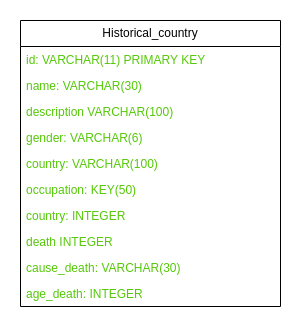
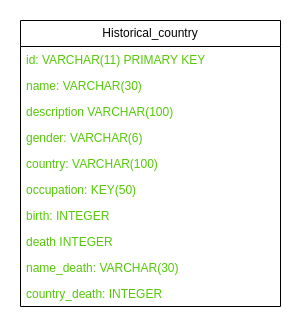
(77, 216) -> (68, 216)
(104, 268) -> (100, 268)
(83, 294) -> (97, 294)
